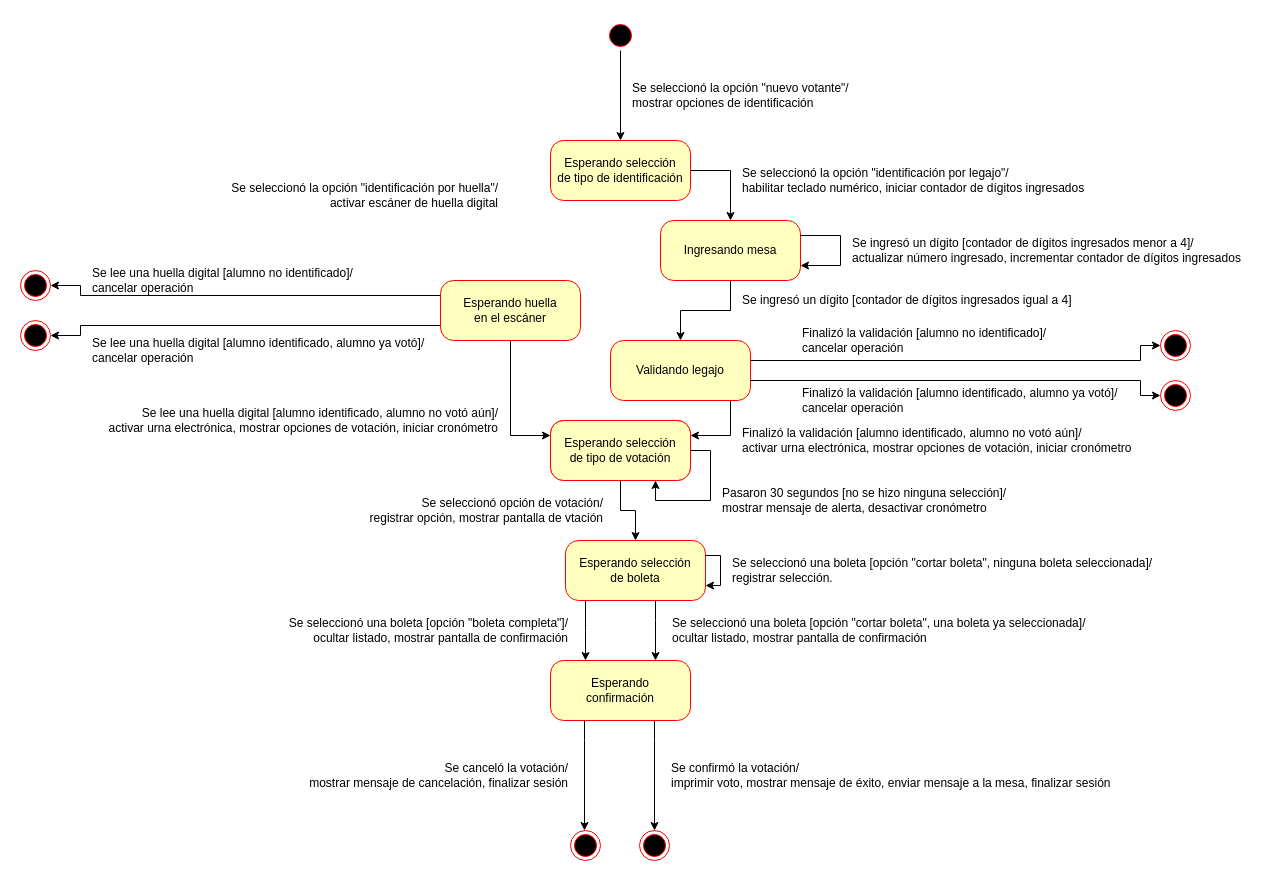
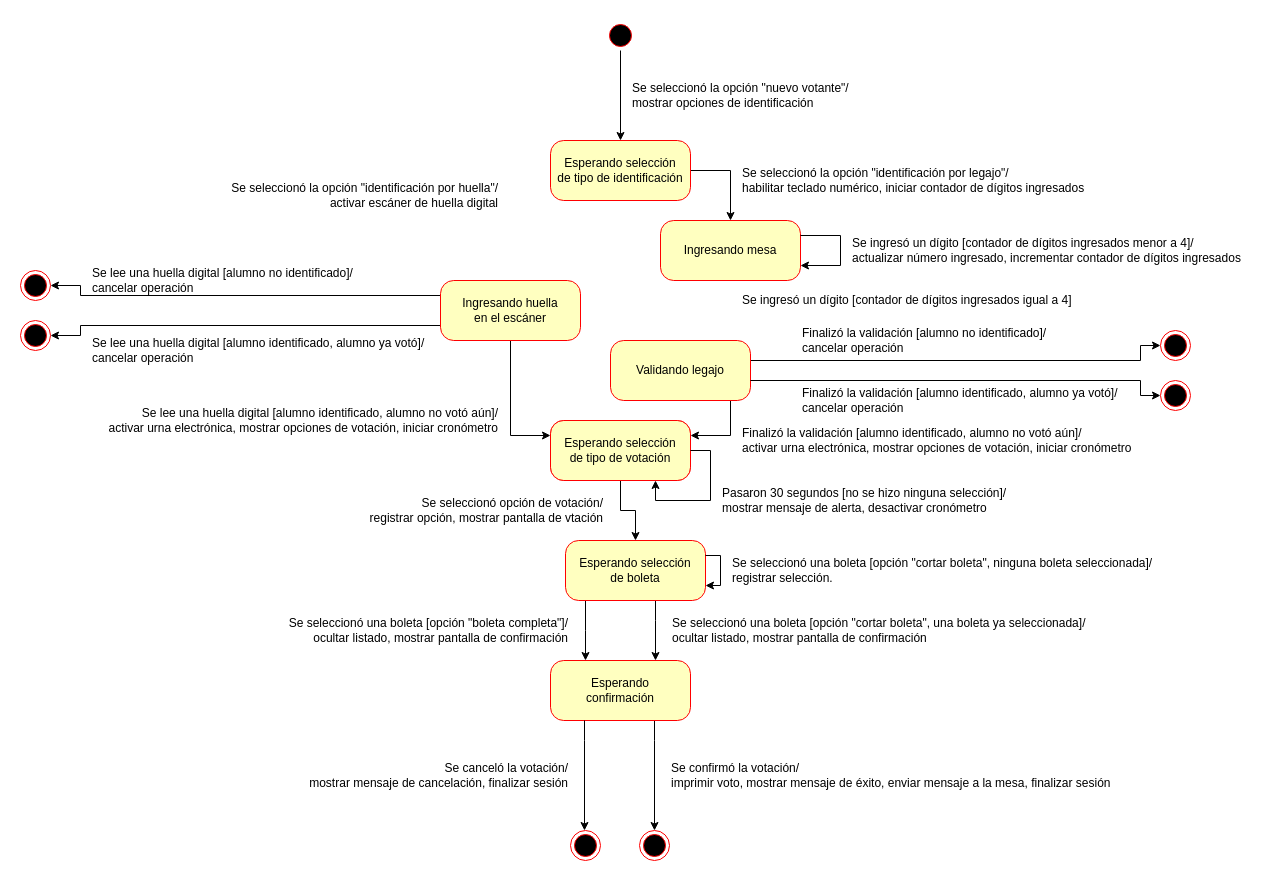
(511, 311) -> (511, 311)
(710, 311) -> none
